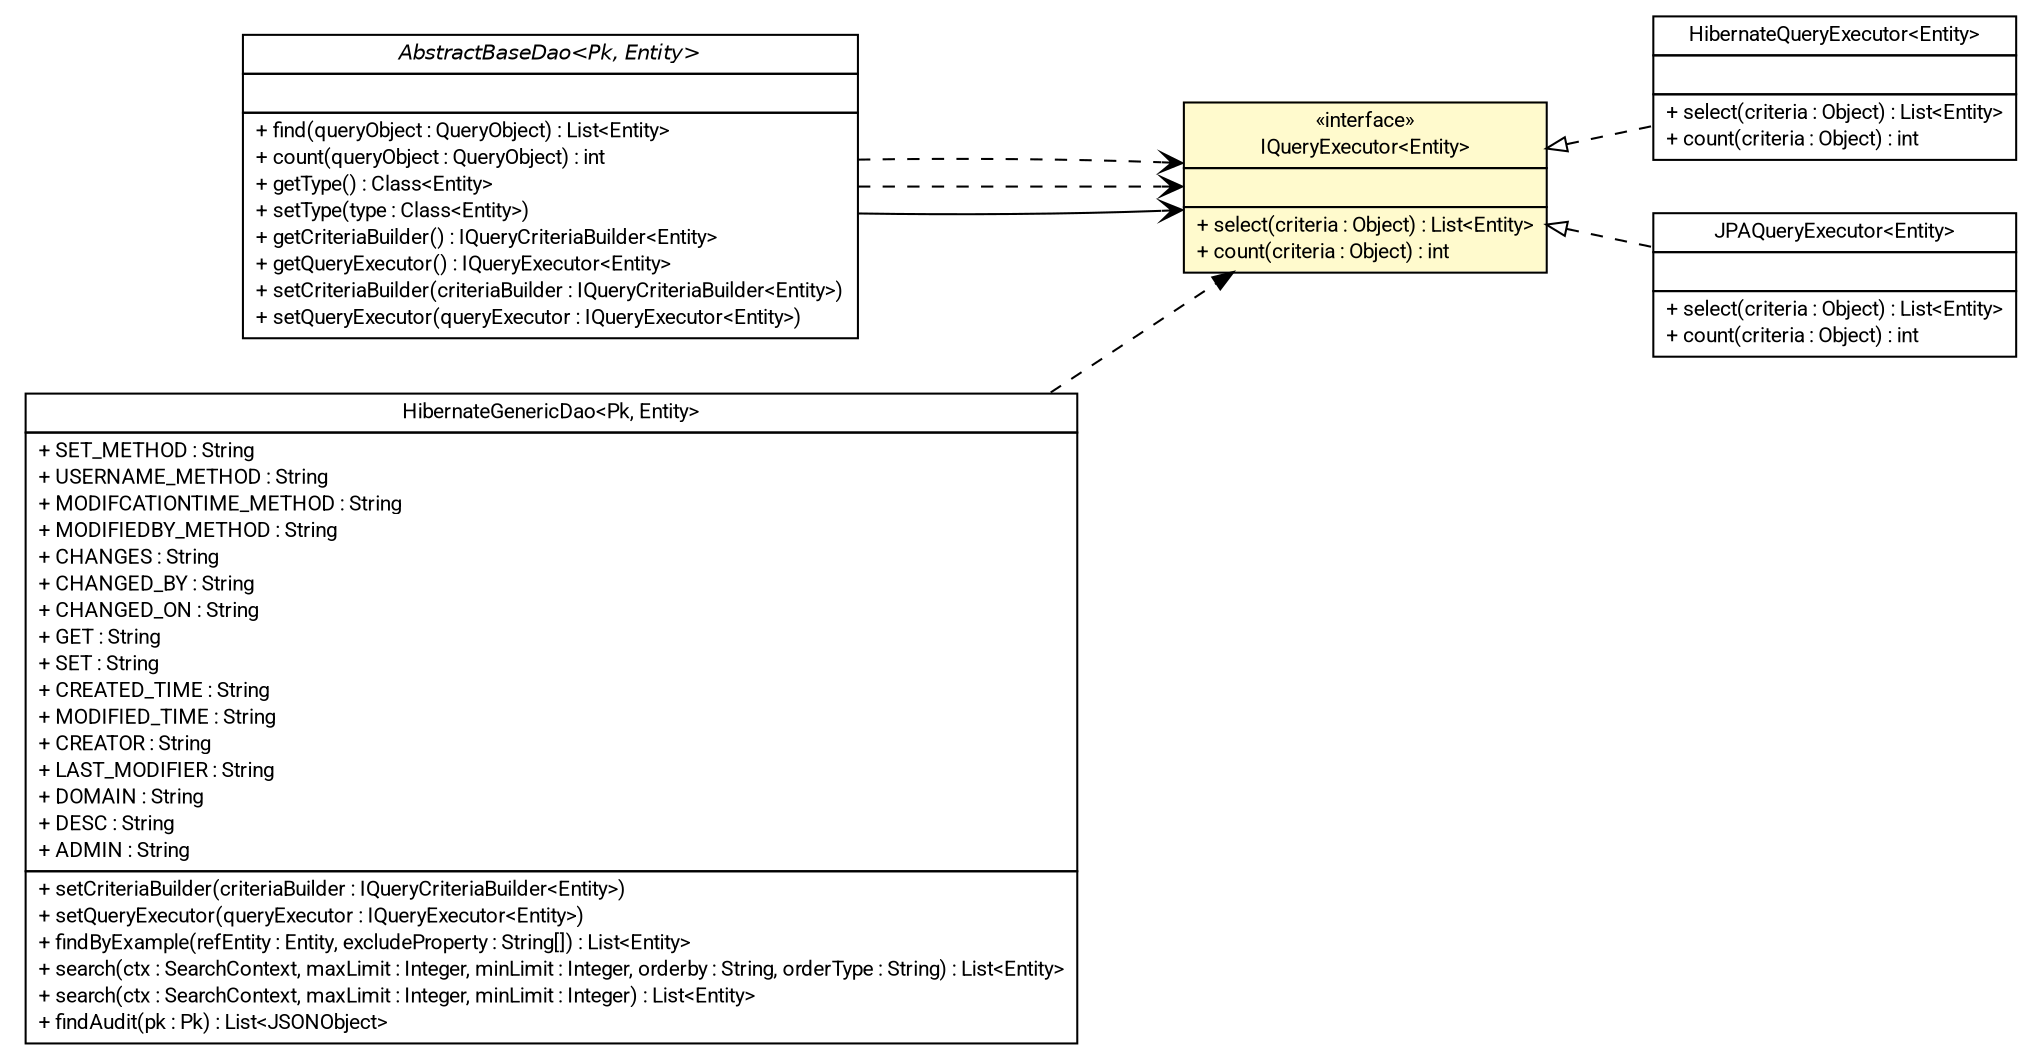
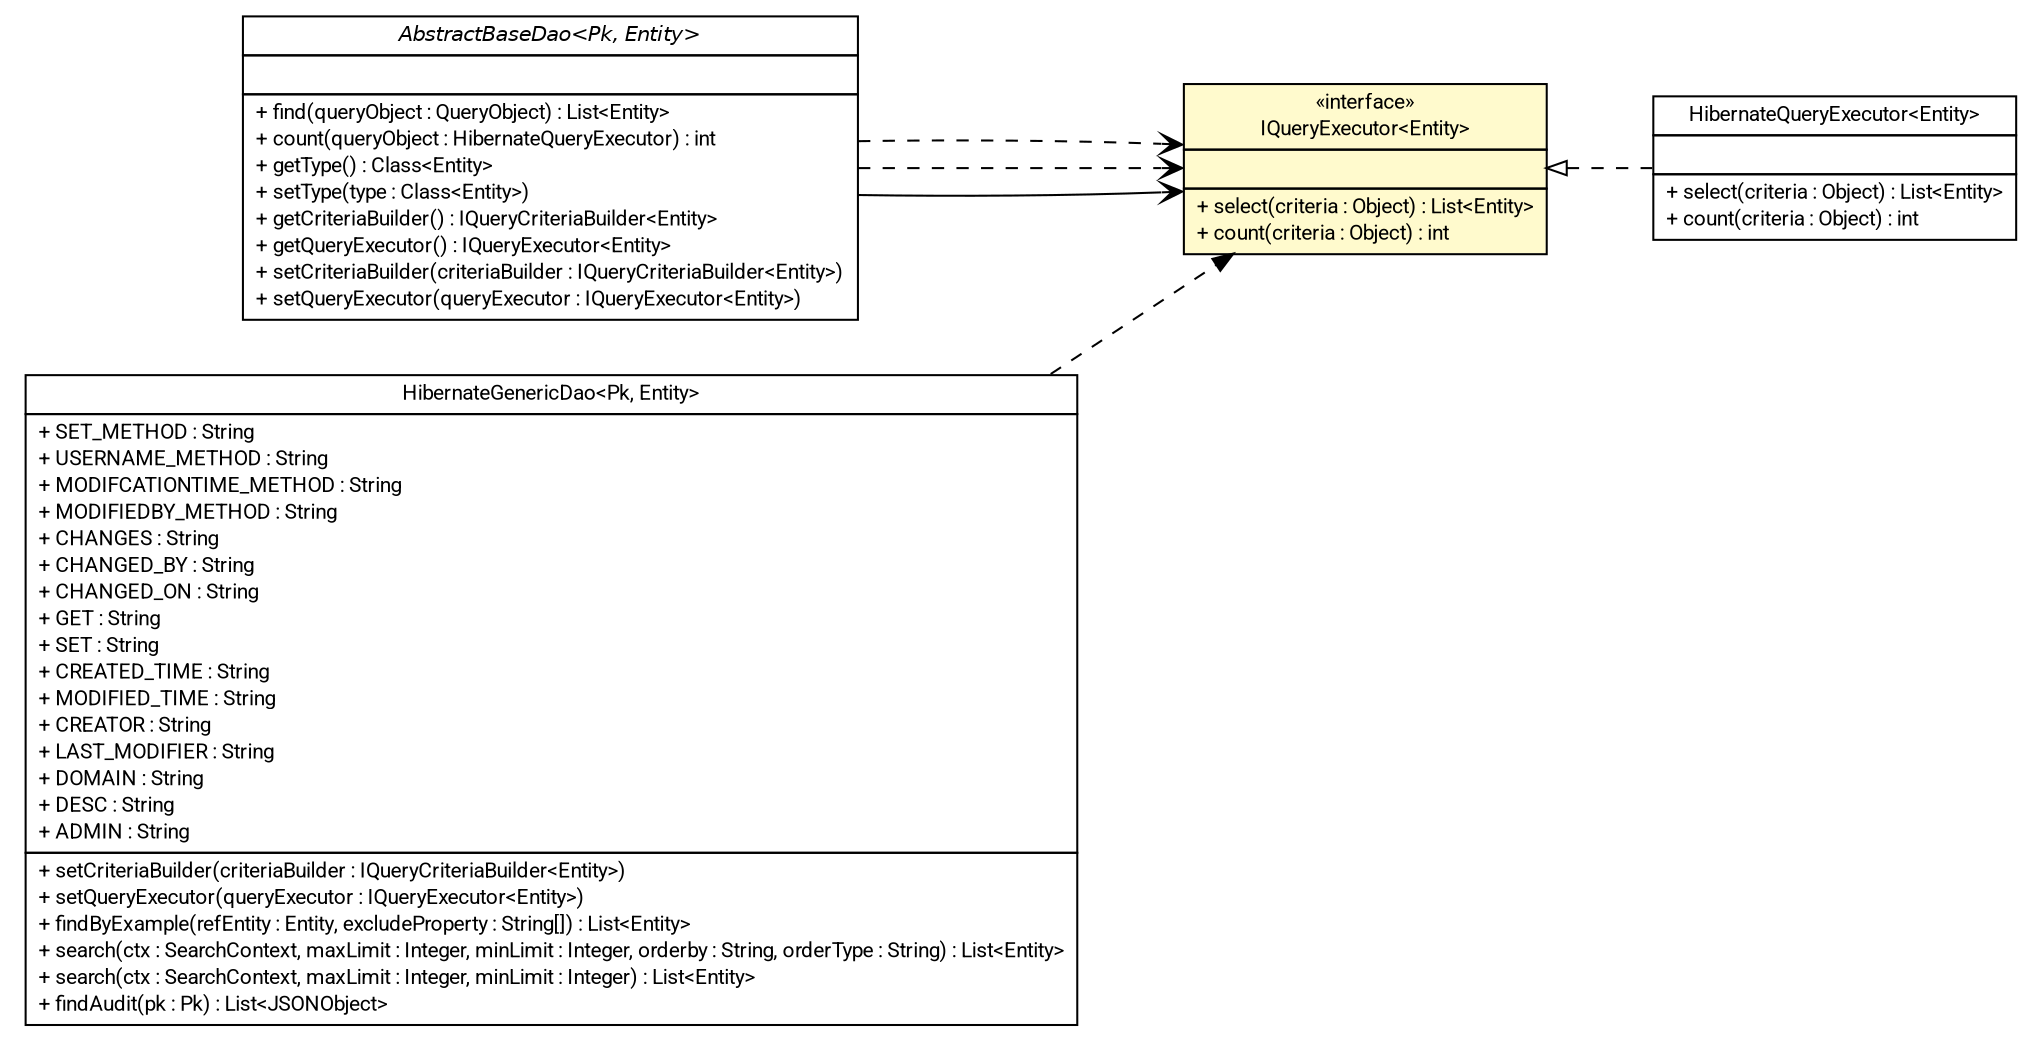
(430, 158) -> (486, 139)
(1834, 285) -> none
